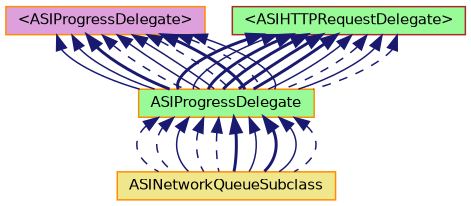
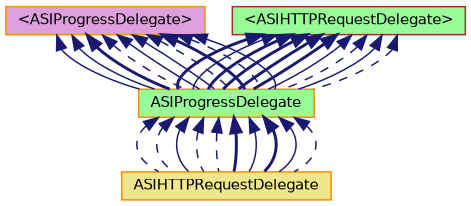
(226, 186) -> (226, 186)
